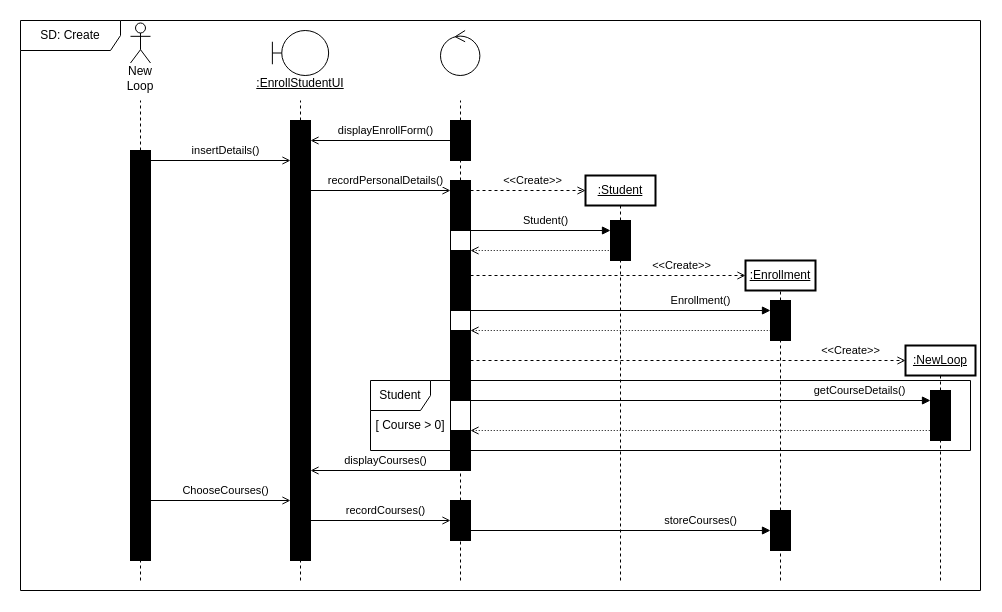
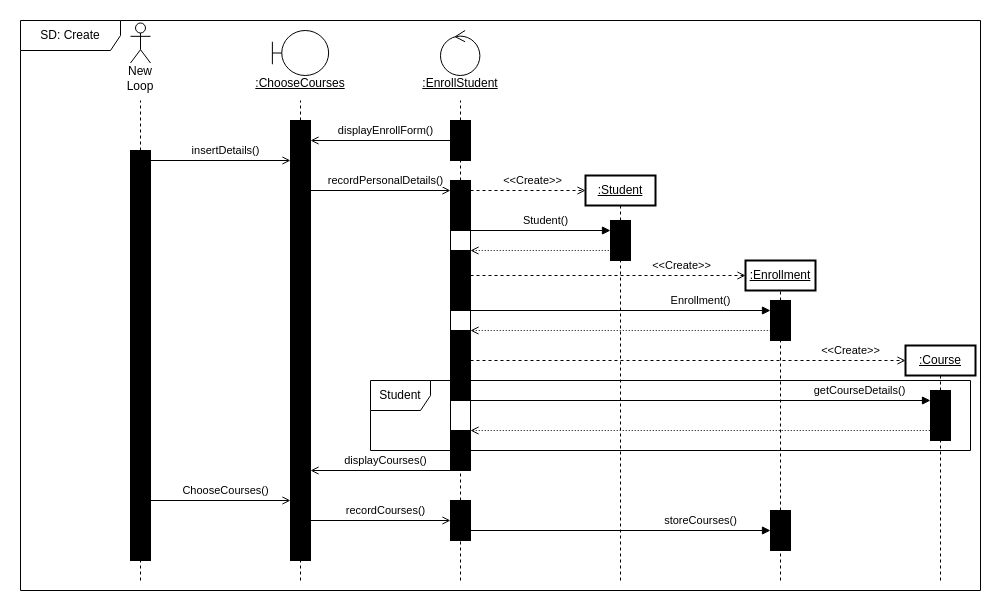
none -> (461, 83)
(301, 84) -> (301, 84)
(941, 361) -> (941, 361)
(411, 426) -> none
